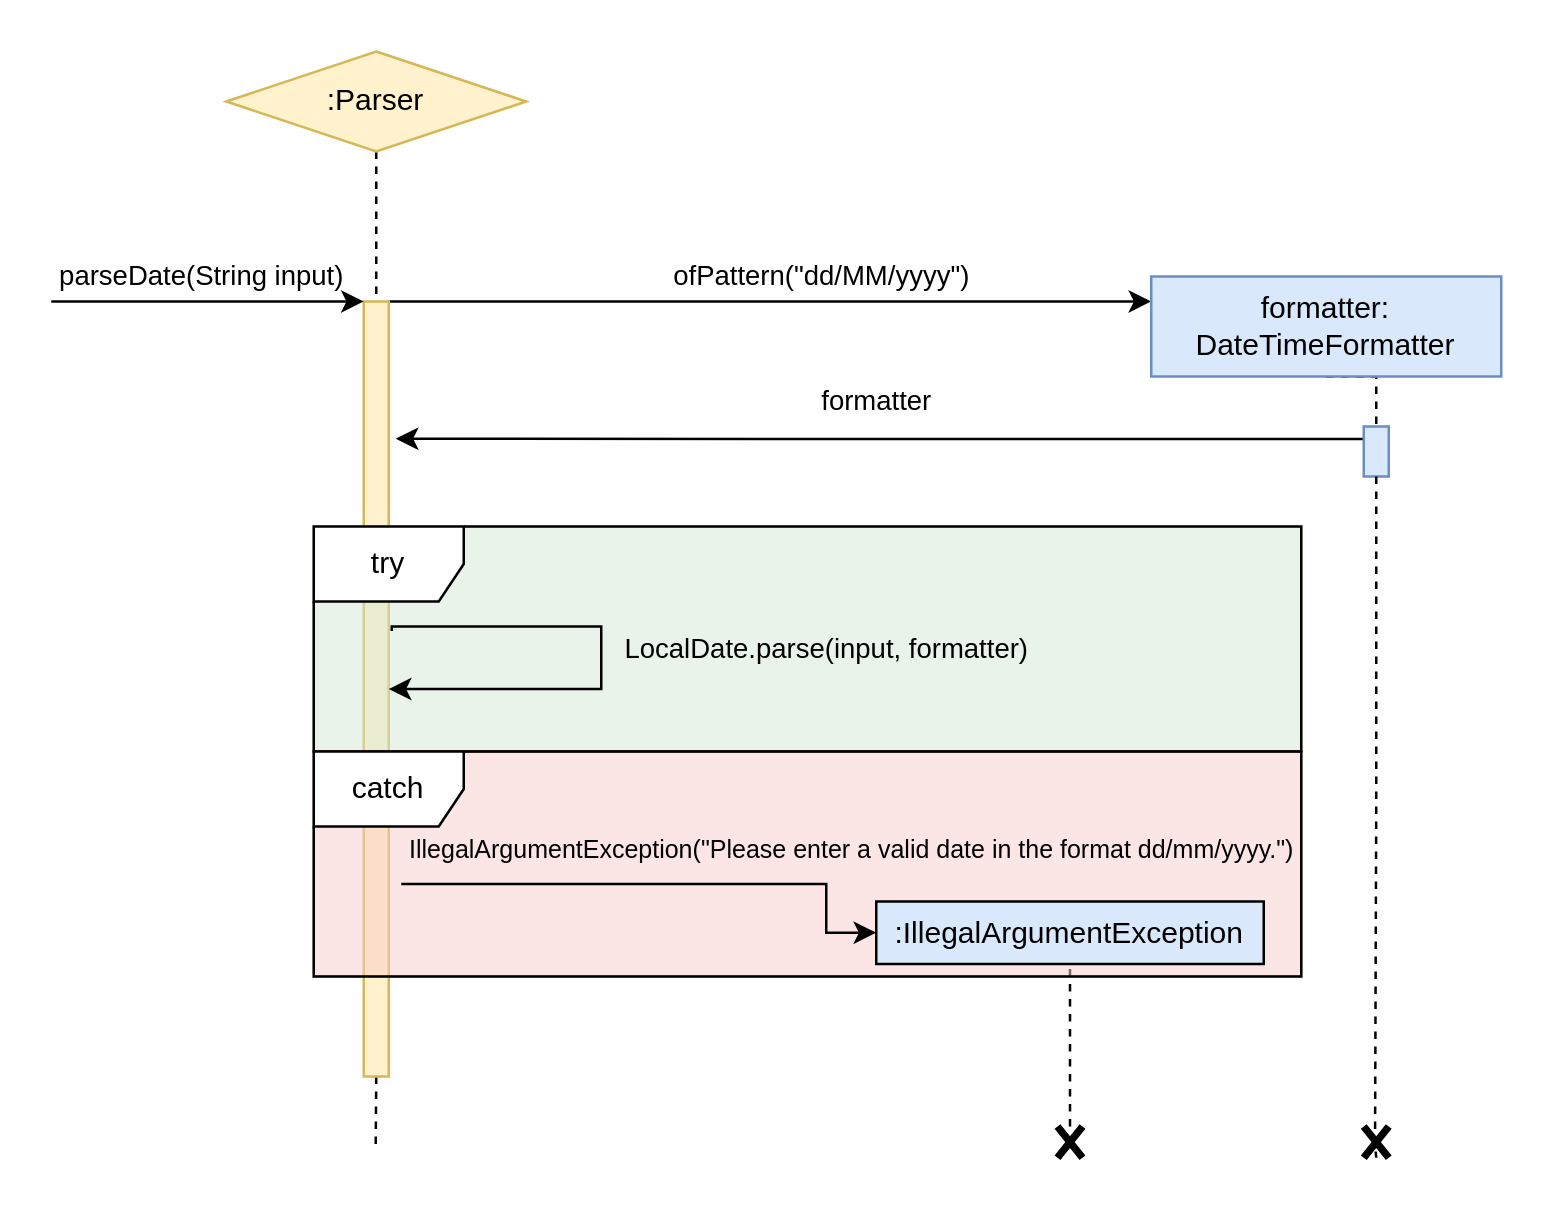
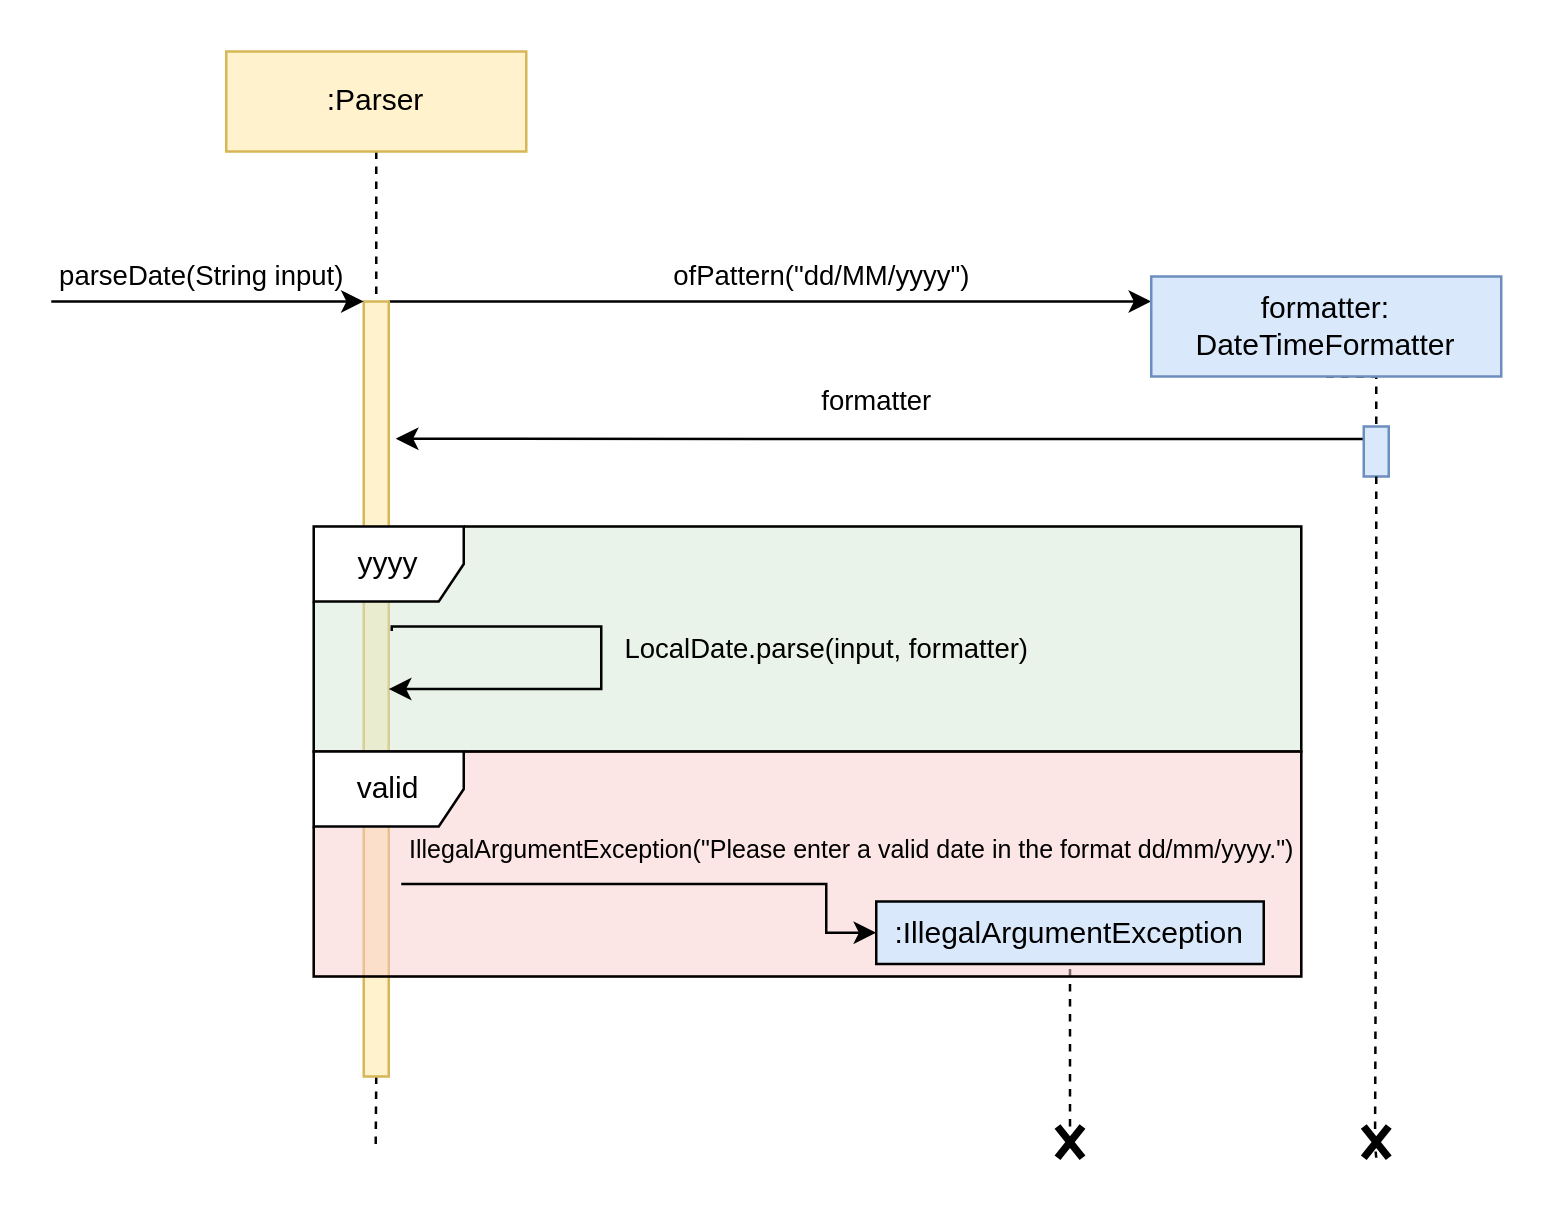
(376, 101) -> (376, 101)
(389, 564) -> (389, 564)
(389, 789) -> (389, 789)
